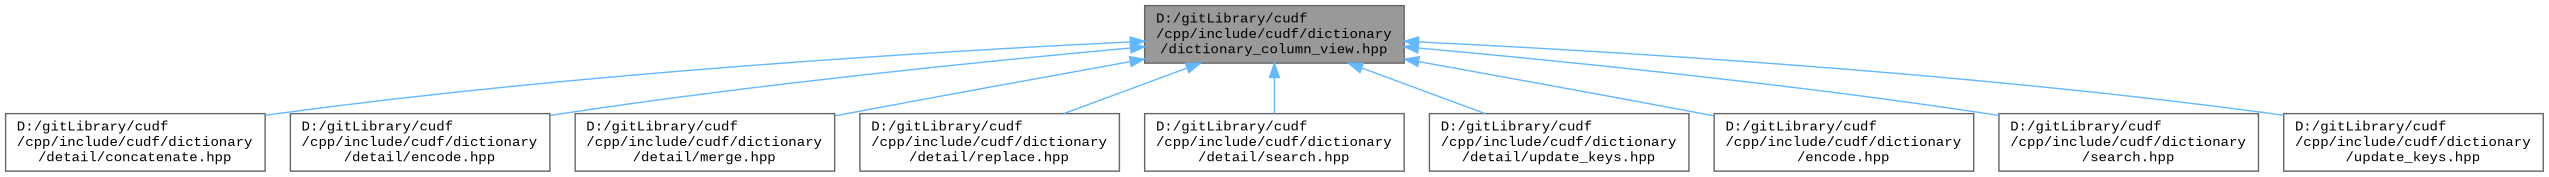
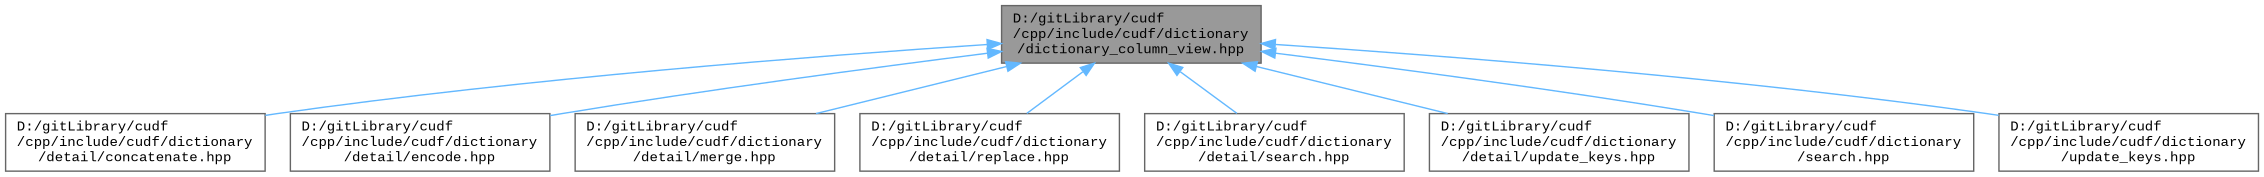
(1844, 142) -> none
